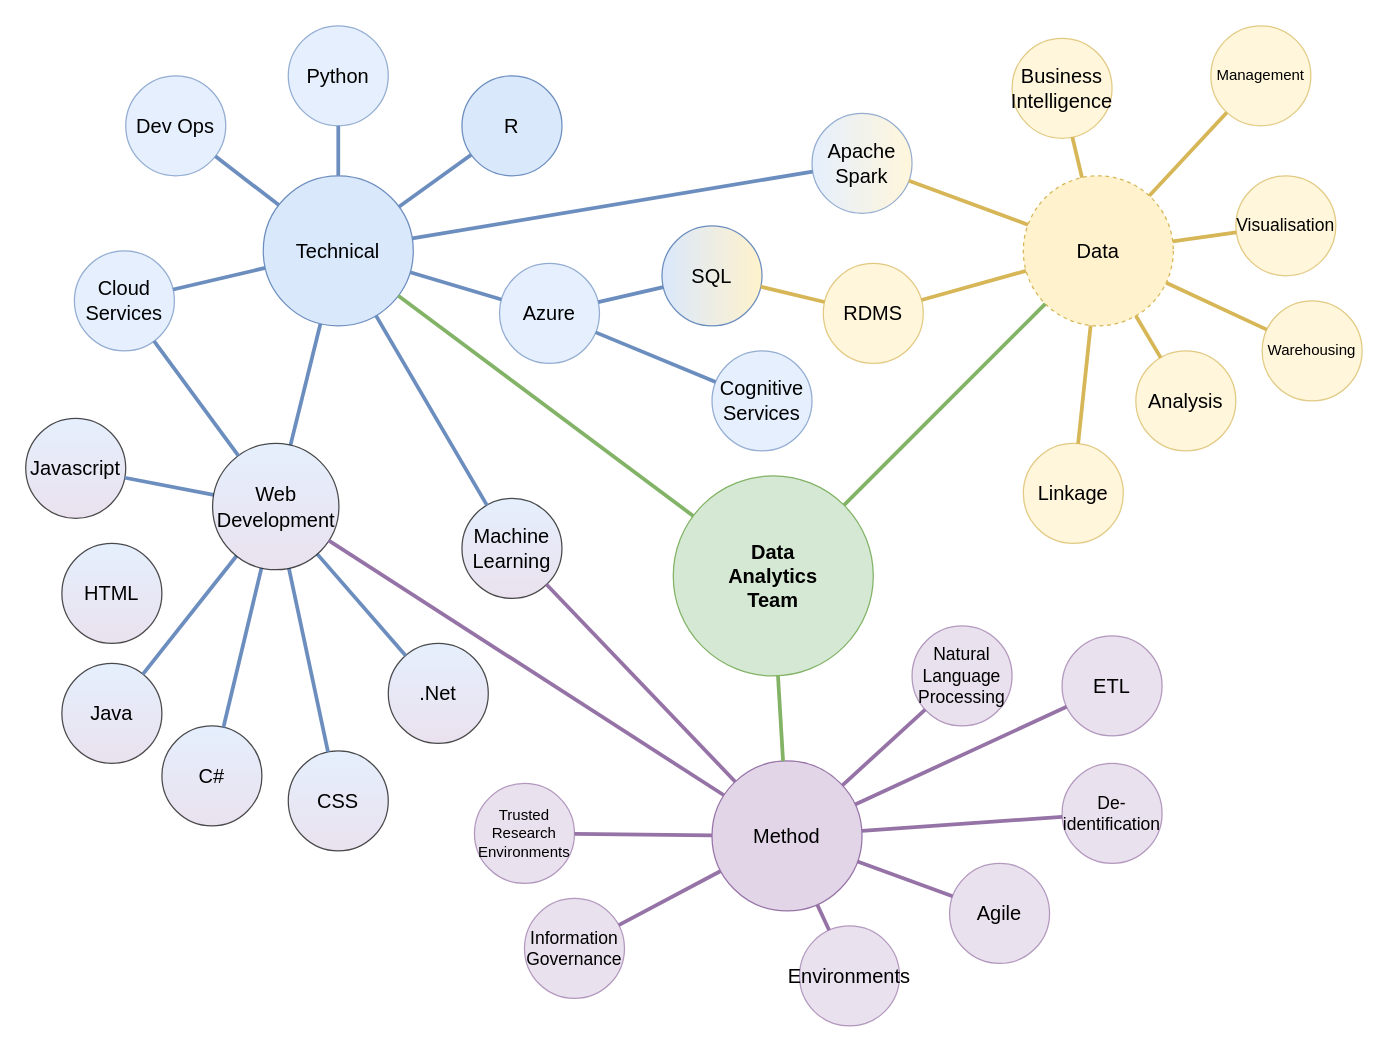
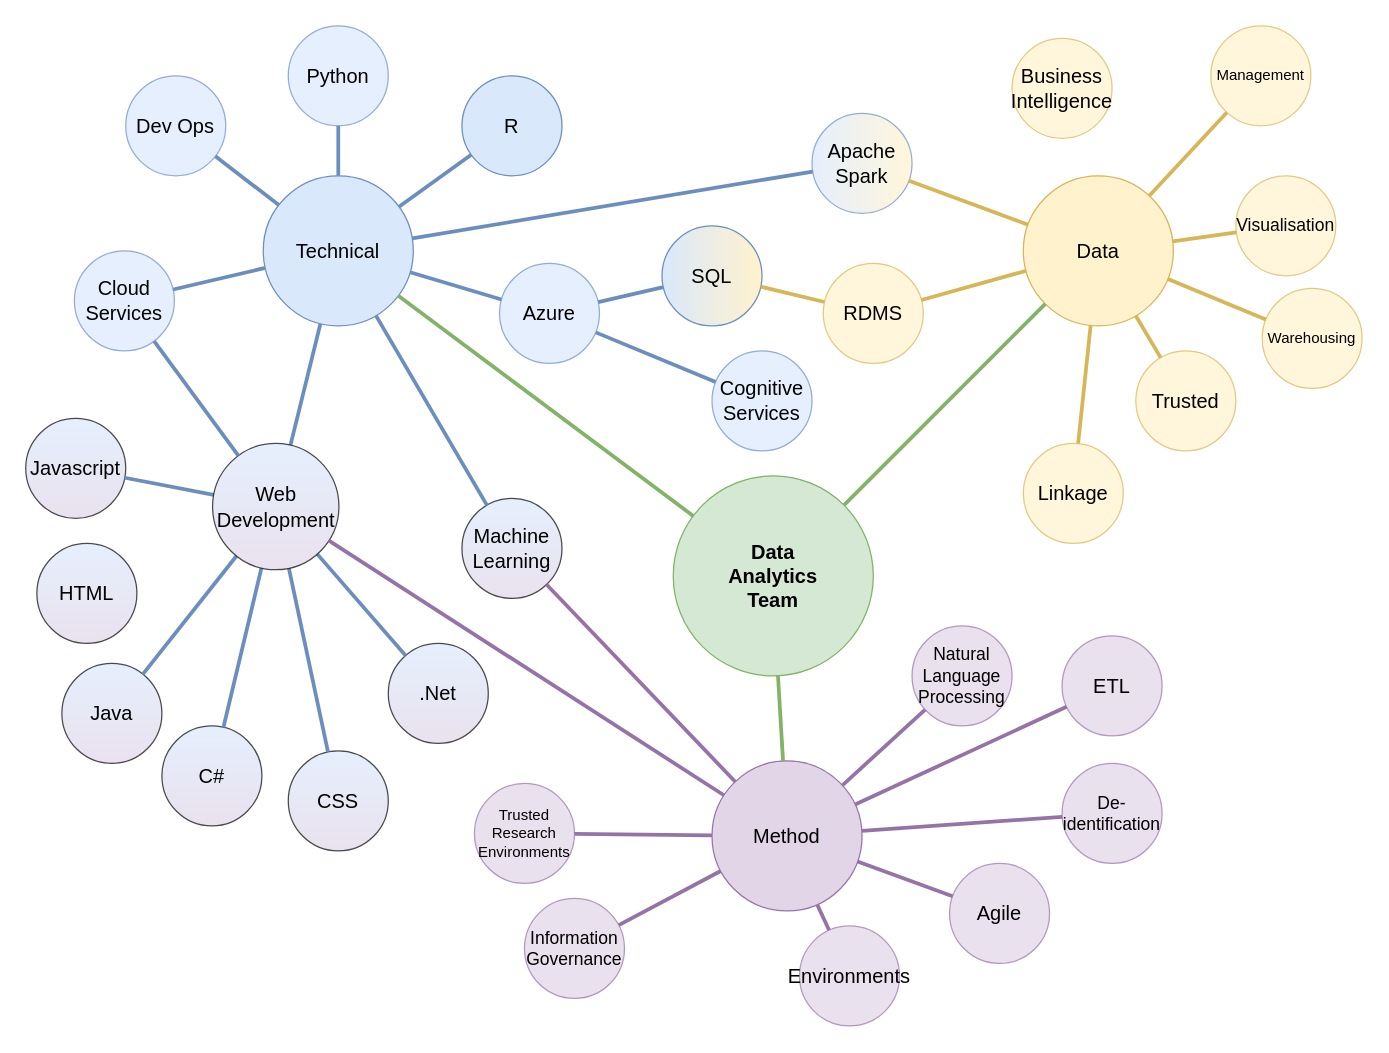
(1077, 157) -> none
(1098, 251) -> (1098, 251)
(1312, 351) -> (1312, 338)
(1186, 401) -> (1186, 401)
(112, 593) -> (87, 593)
